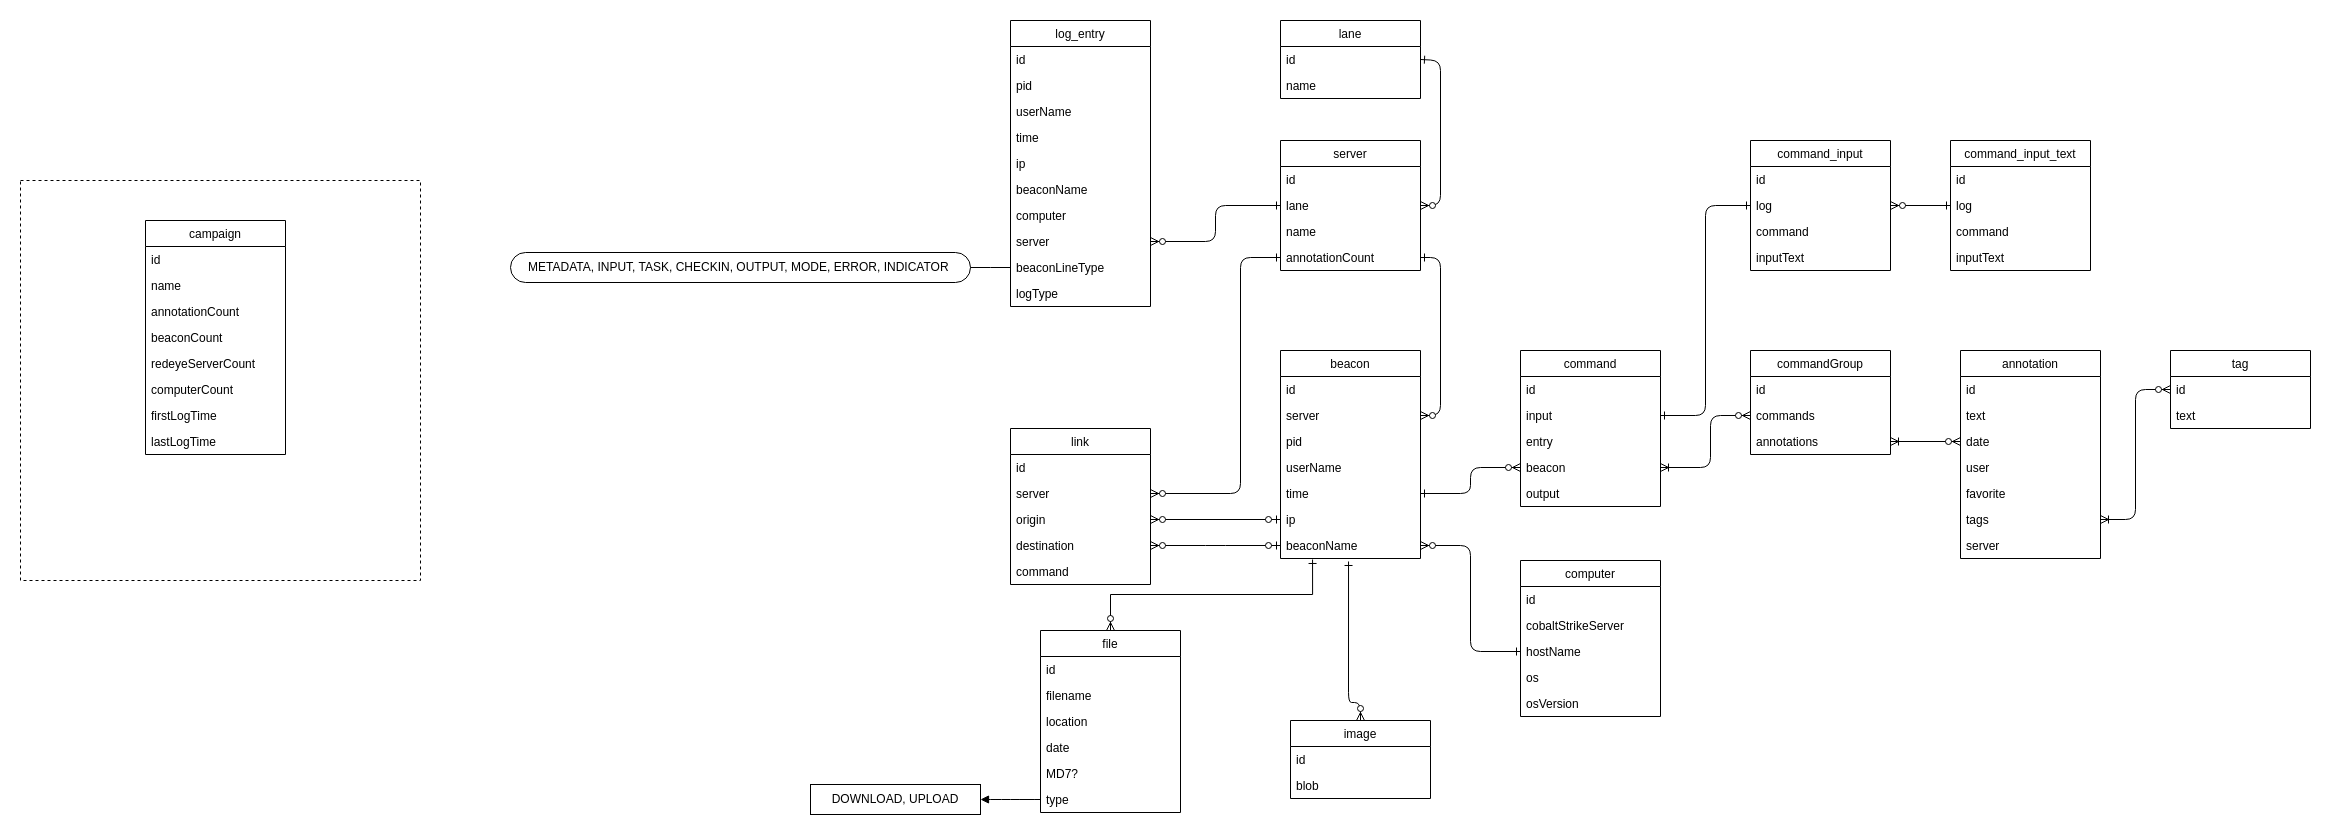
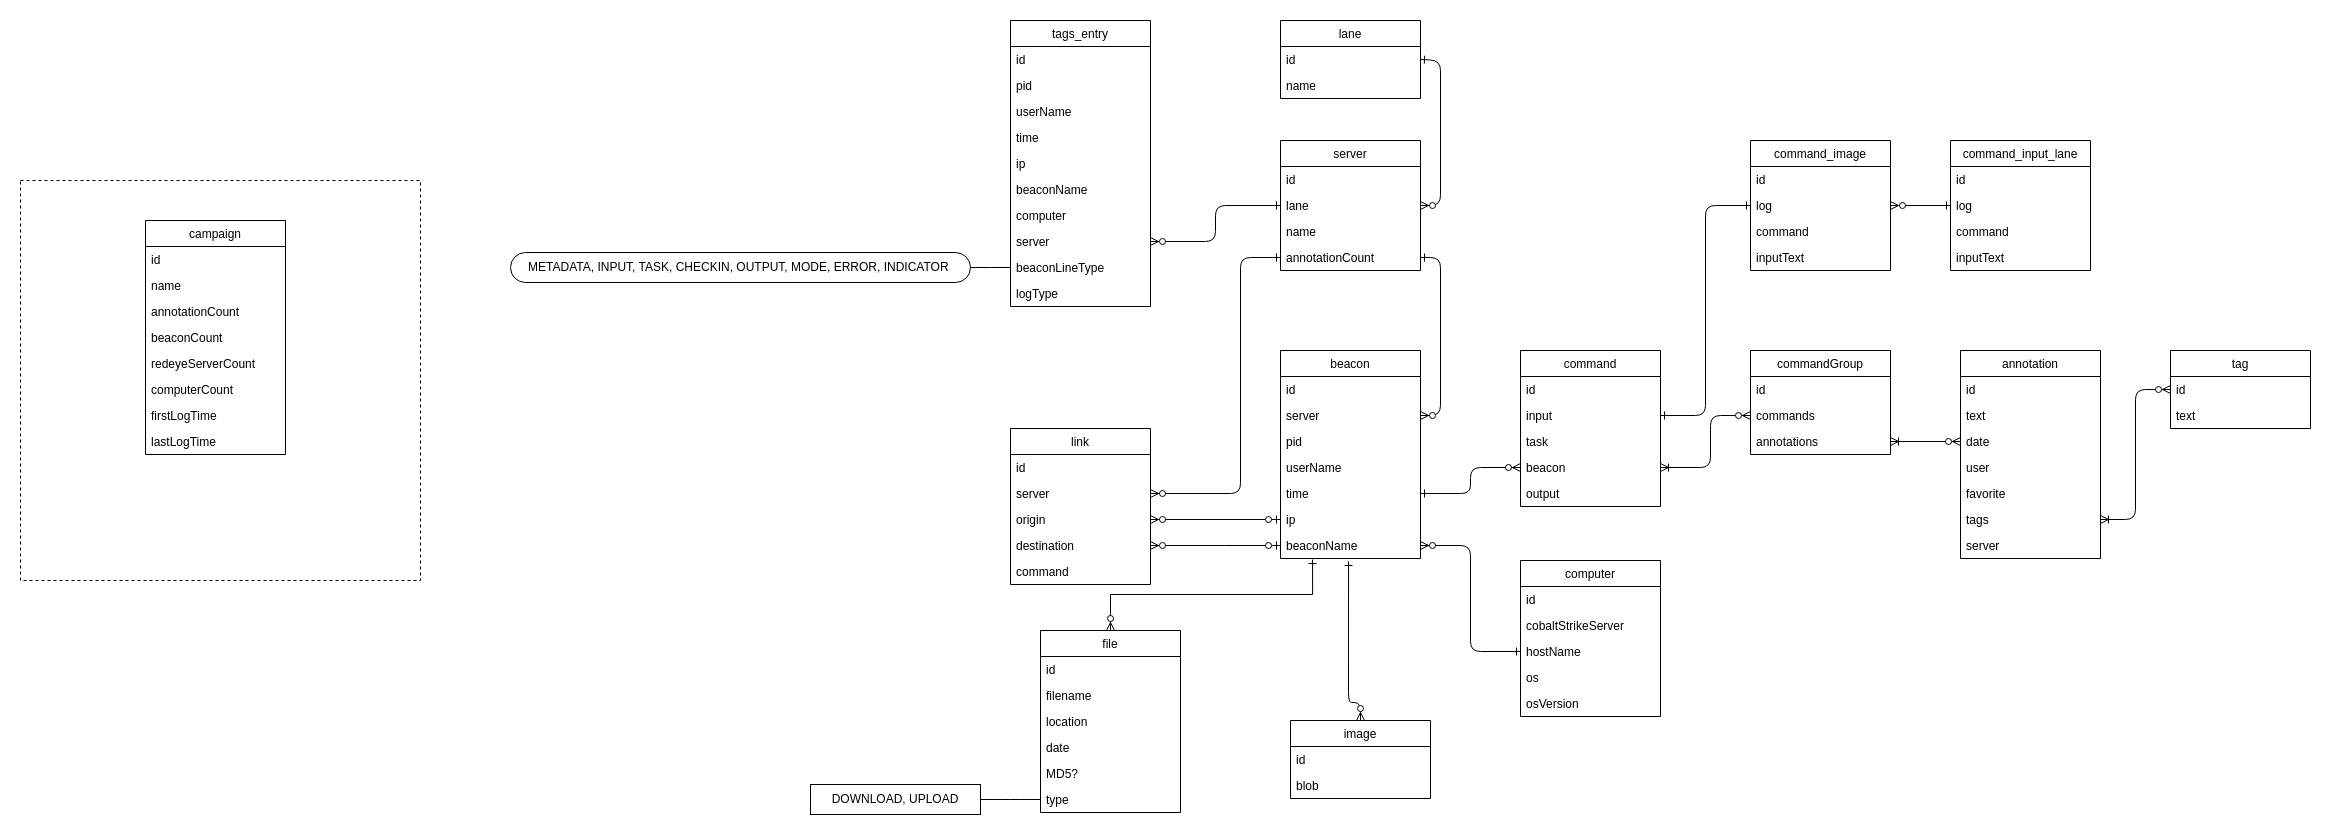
(1080, 34) -> (1080, 34)
(1820, 154) -> (1820, 154)
(2020, 154) -> (2020, 154)
(1543, 442) -> (1539, 442)
(1059, 774) -> (1059, 774)
(989, 800) -> (986, 800)
